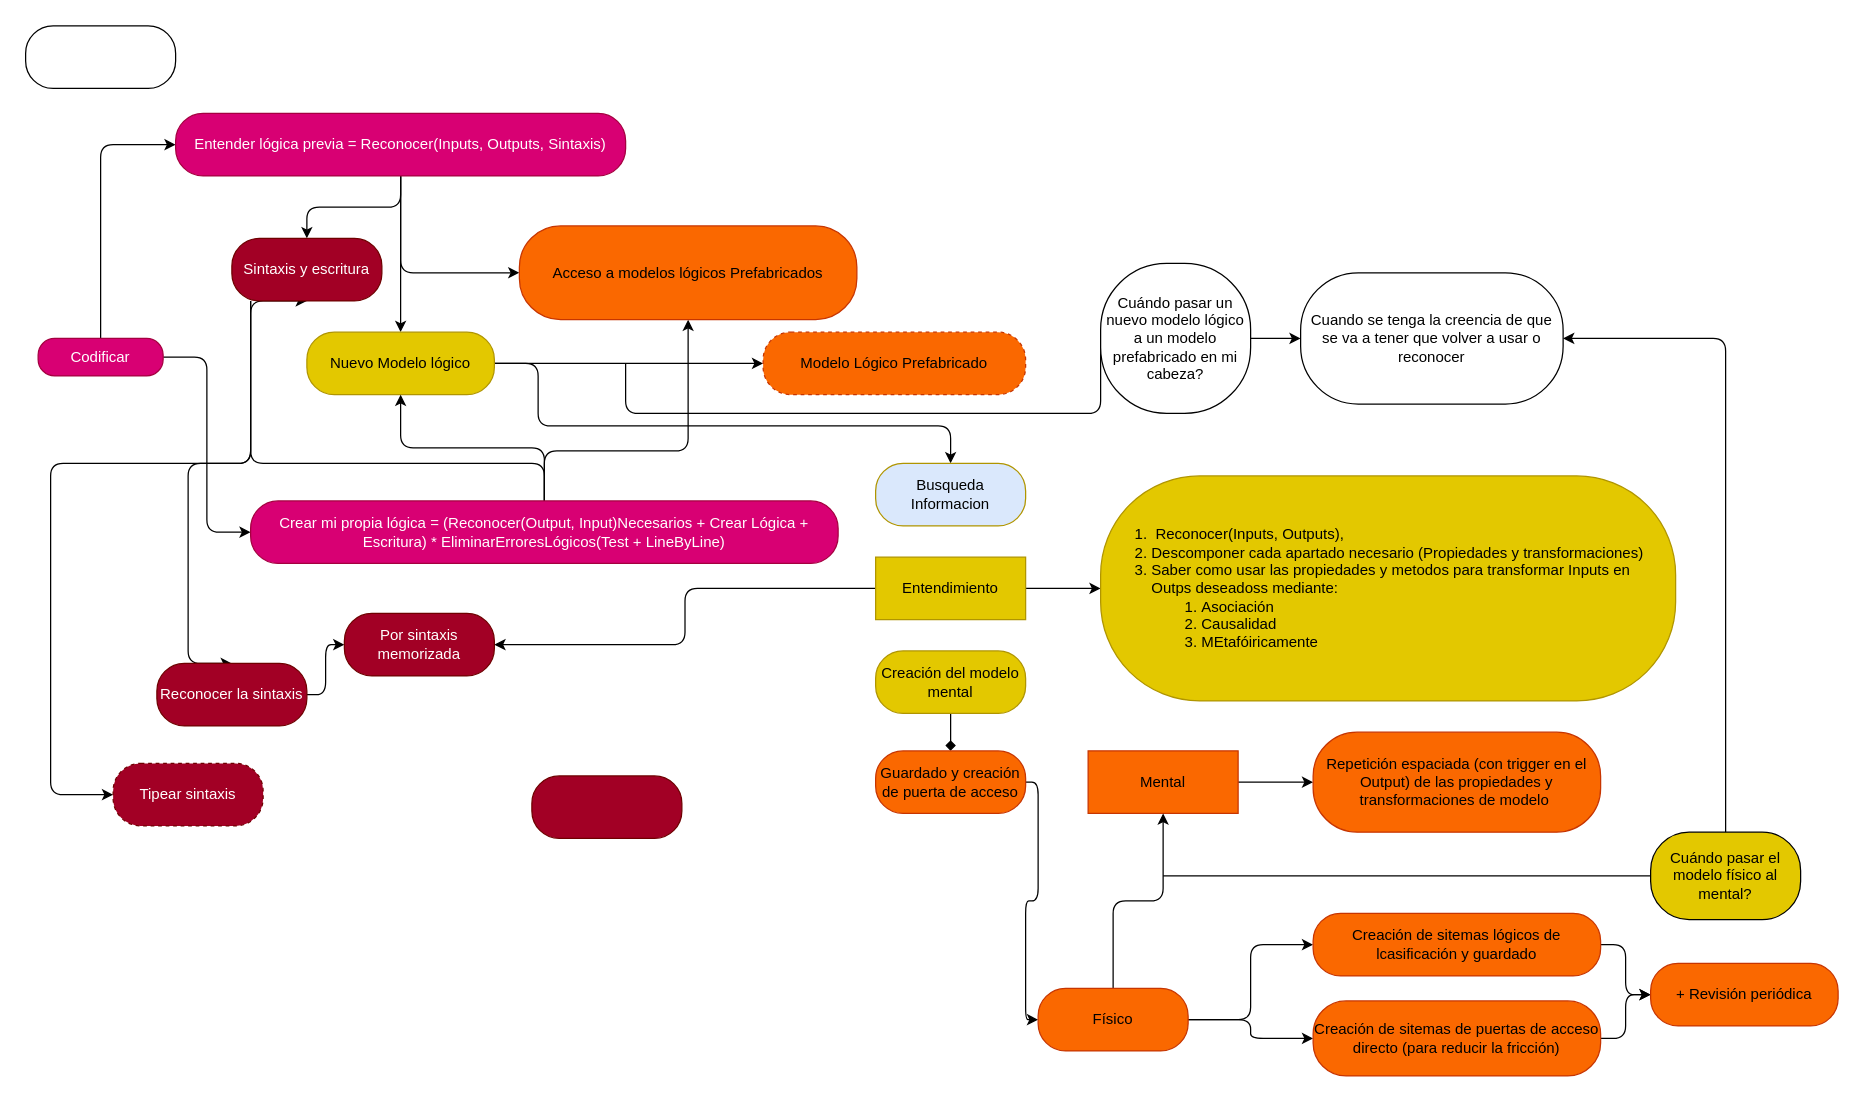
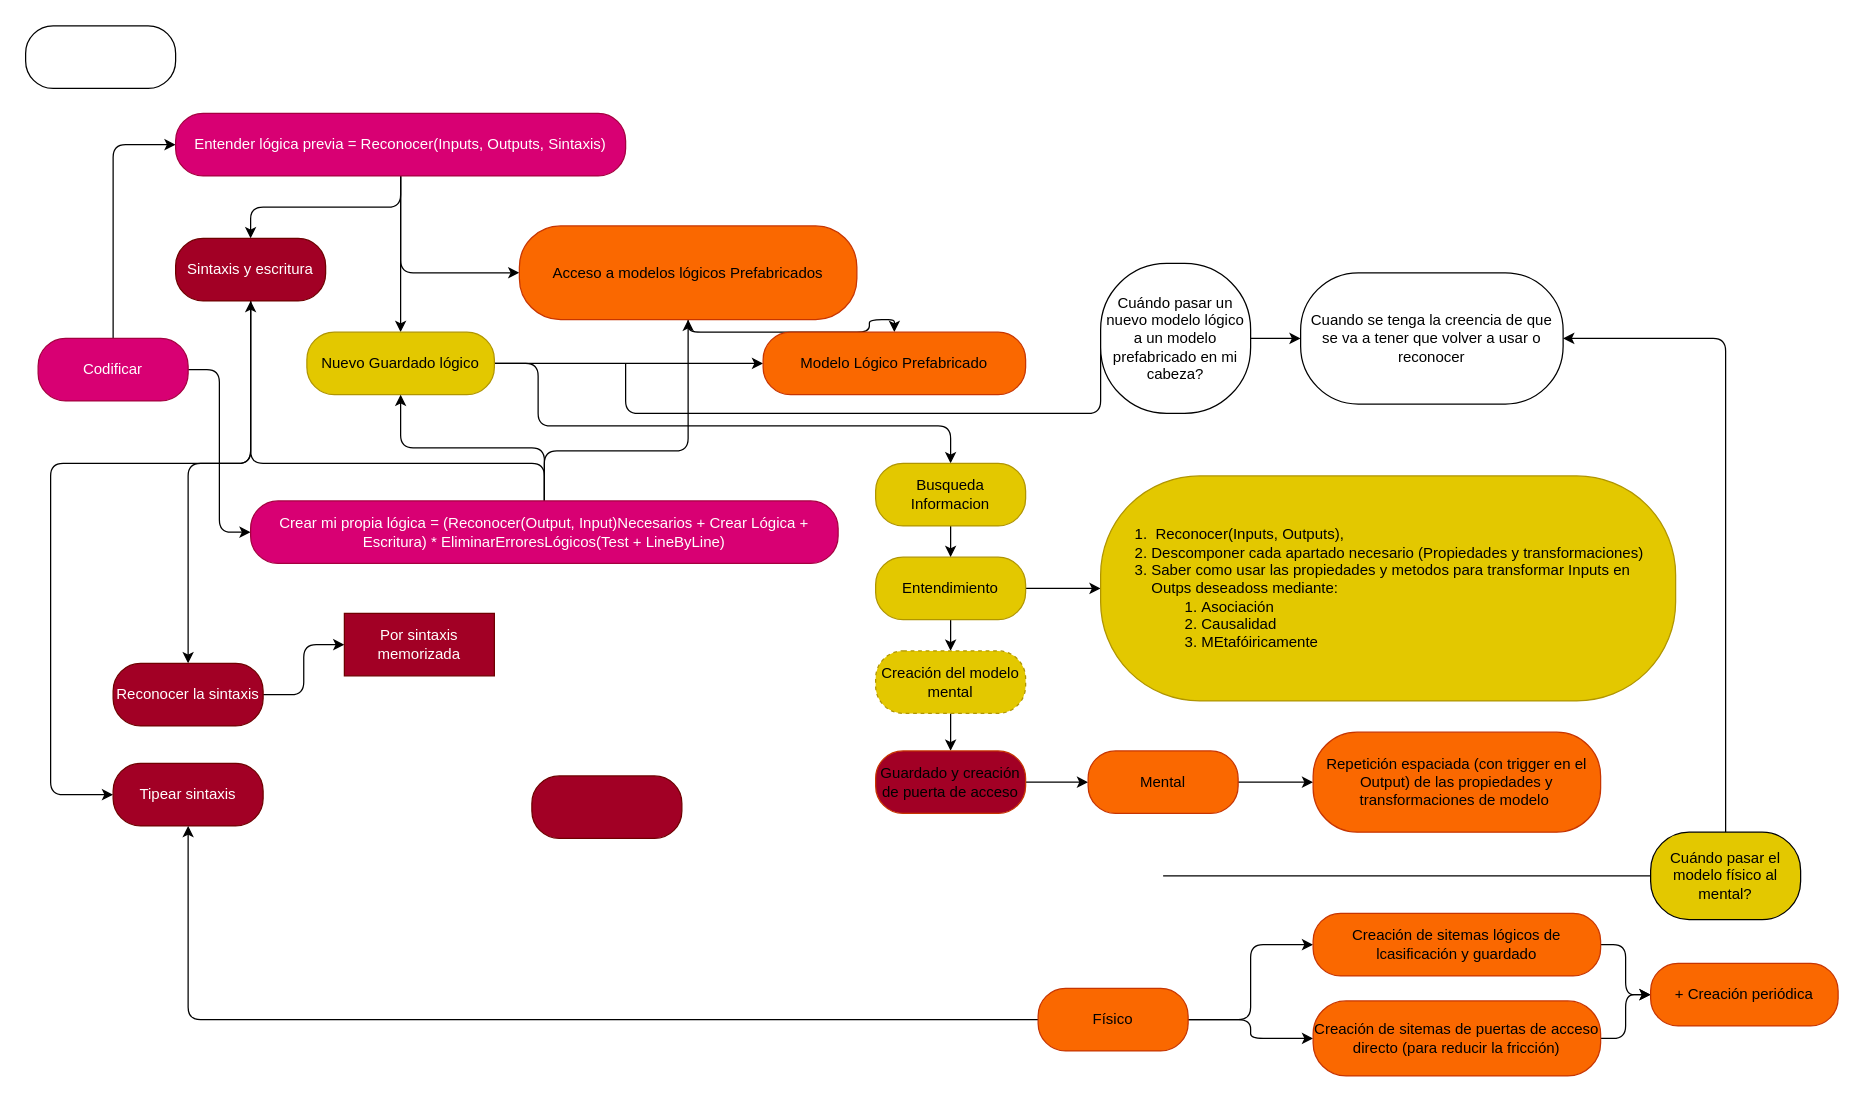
(307, 269) -> (251, 269)
none -> (797, 332)
(101, 357) -> (113, 369)
(401, 363) -> (401, 363)
(894, 363) -> (894, 363)
(951, 494) -> (951, 494)
none -> (951, 537)
(951, 588) -> (951, 588)
(685, 612) -> (951, 631)
(419, 644) -> (419, 644)
(951, 682) -> (951, 682)
(232, 694) -> (188, 694)
(951, 740) -> (951, 741)
(951, 782) -> (951, 782)
none -> (1058, 782)
(1163, 782) -> (1163, 782)
(188, 794) -> (188, 794)
(1031, 901) -> none
(1134, 901) -> (526, 1019)
(1744, 994) -> (1744, 994)
